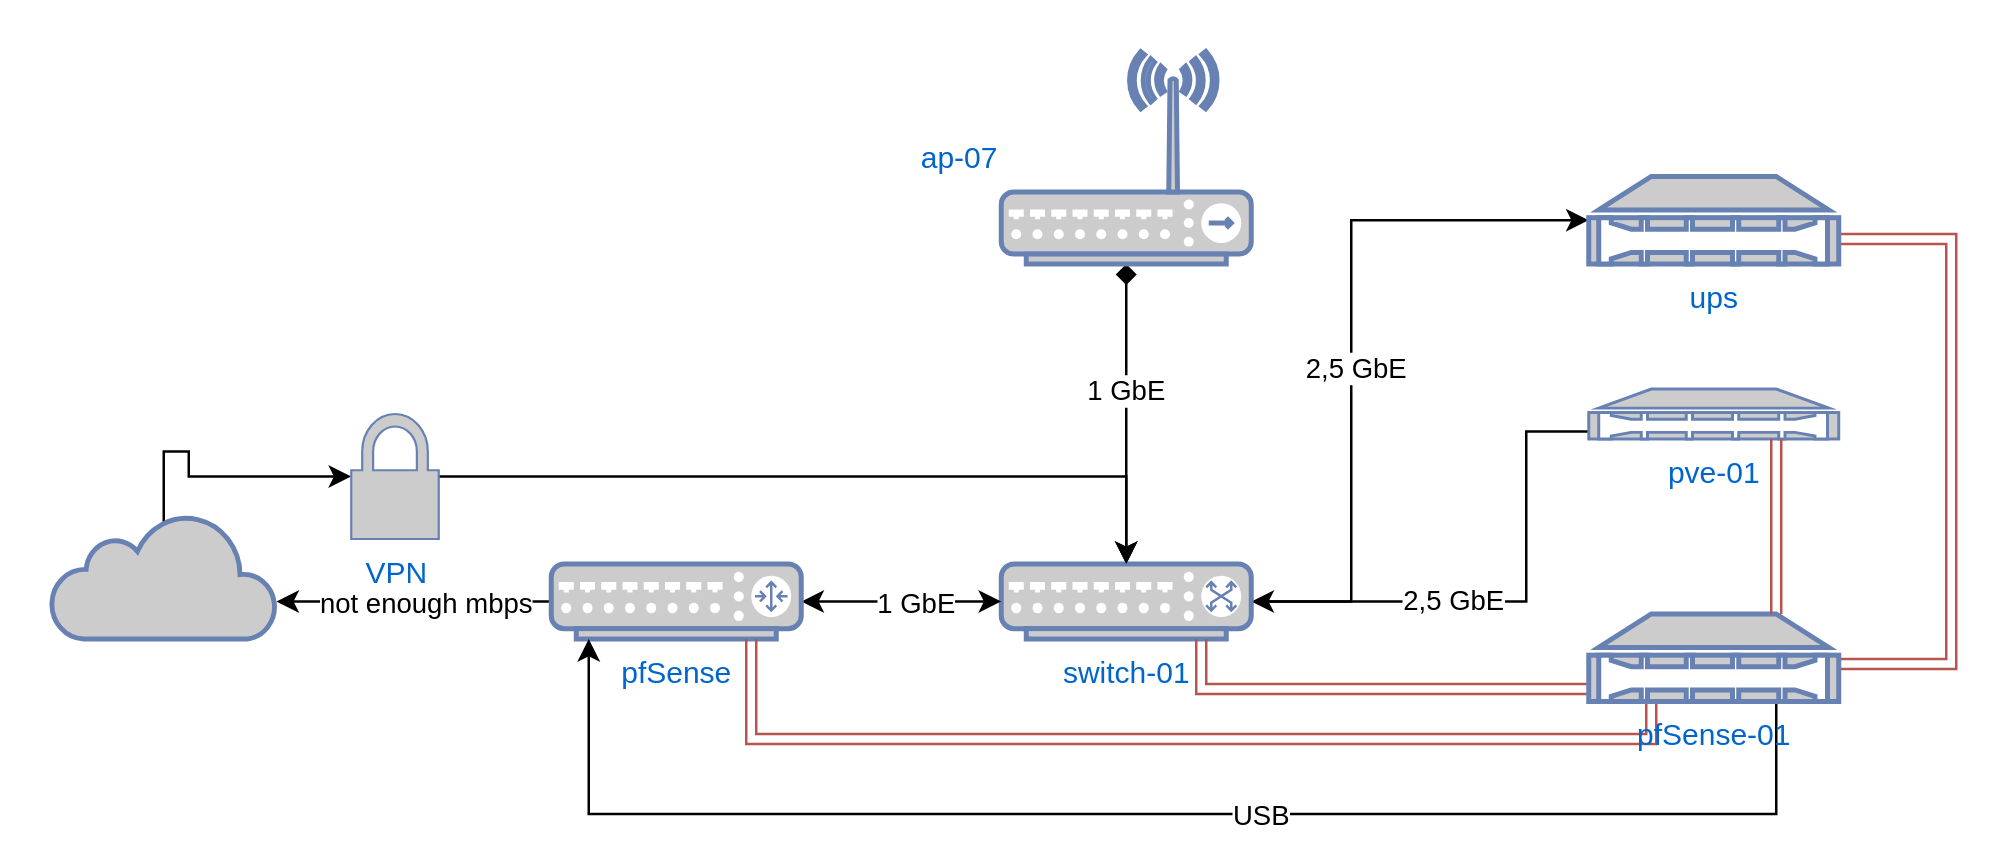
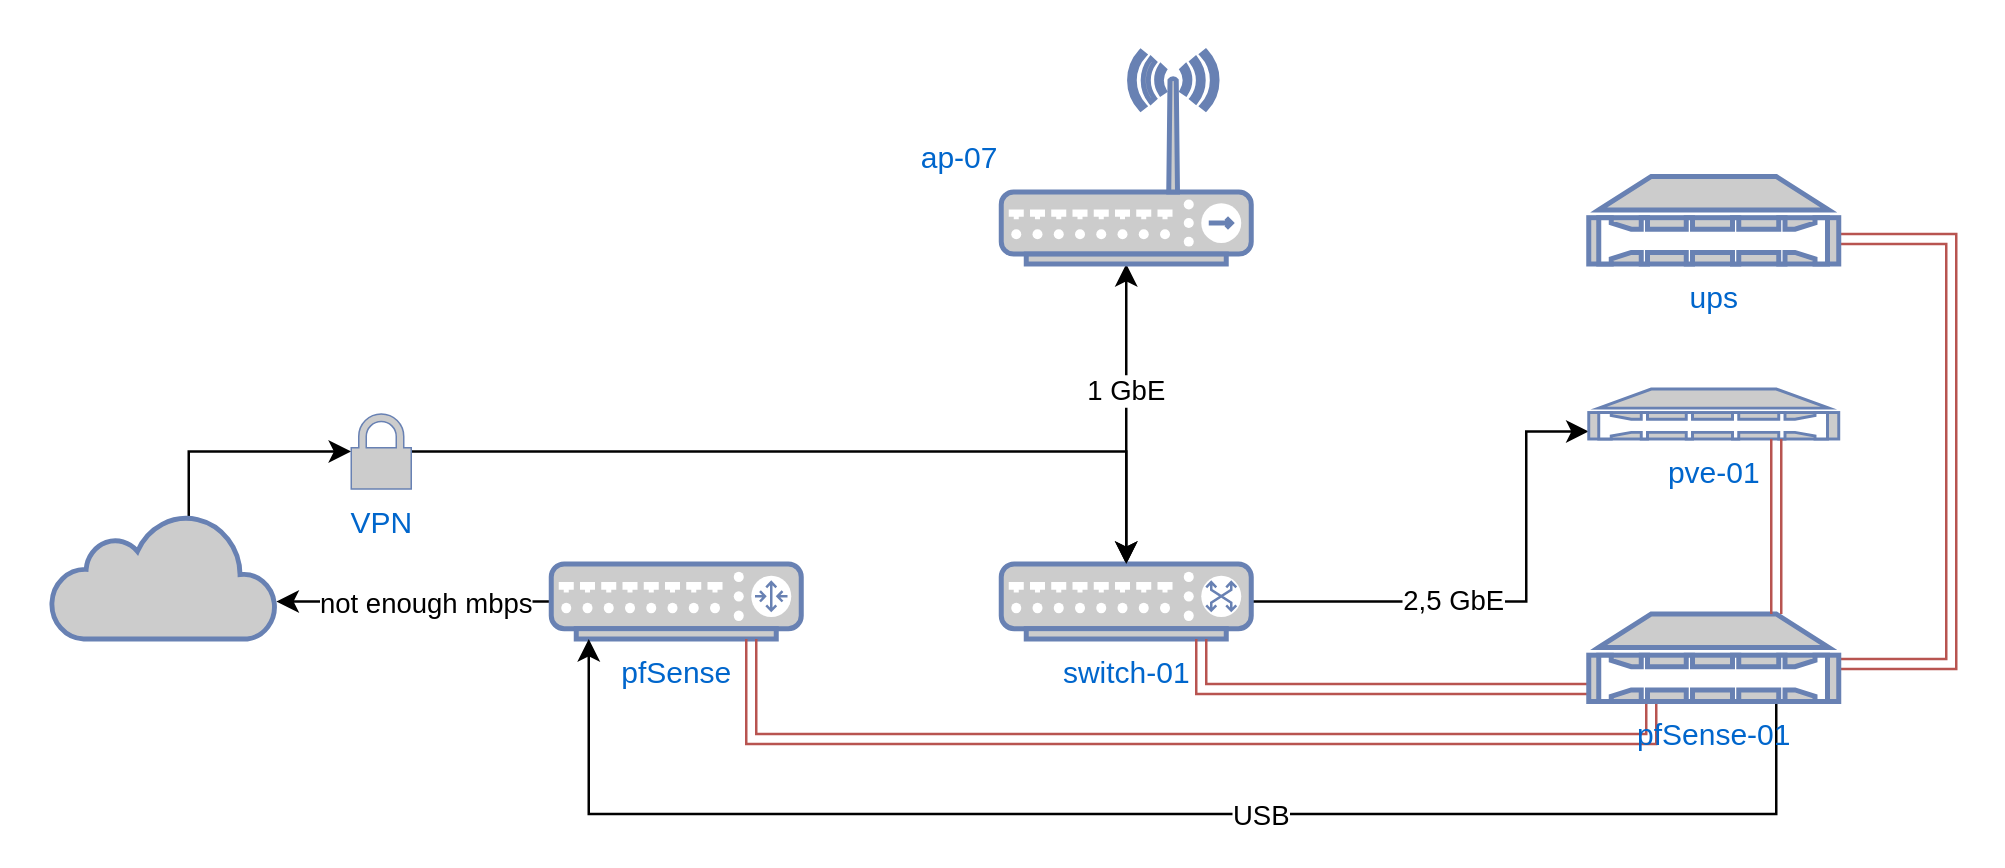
(1394, 220) -> none
(1126, 284) -> (1126, 282)
(1577, 431) -> (1570, 431)
(395, 476) -> (381, 451)
(942, 601) -> none
